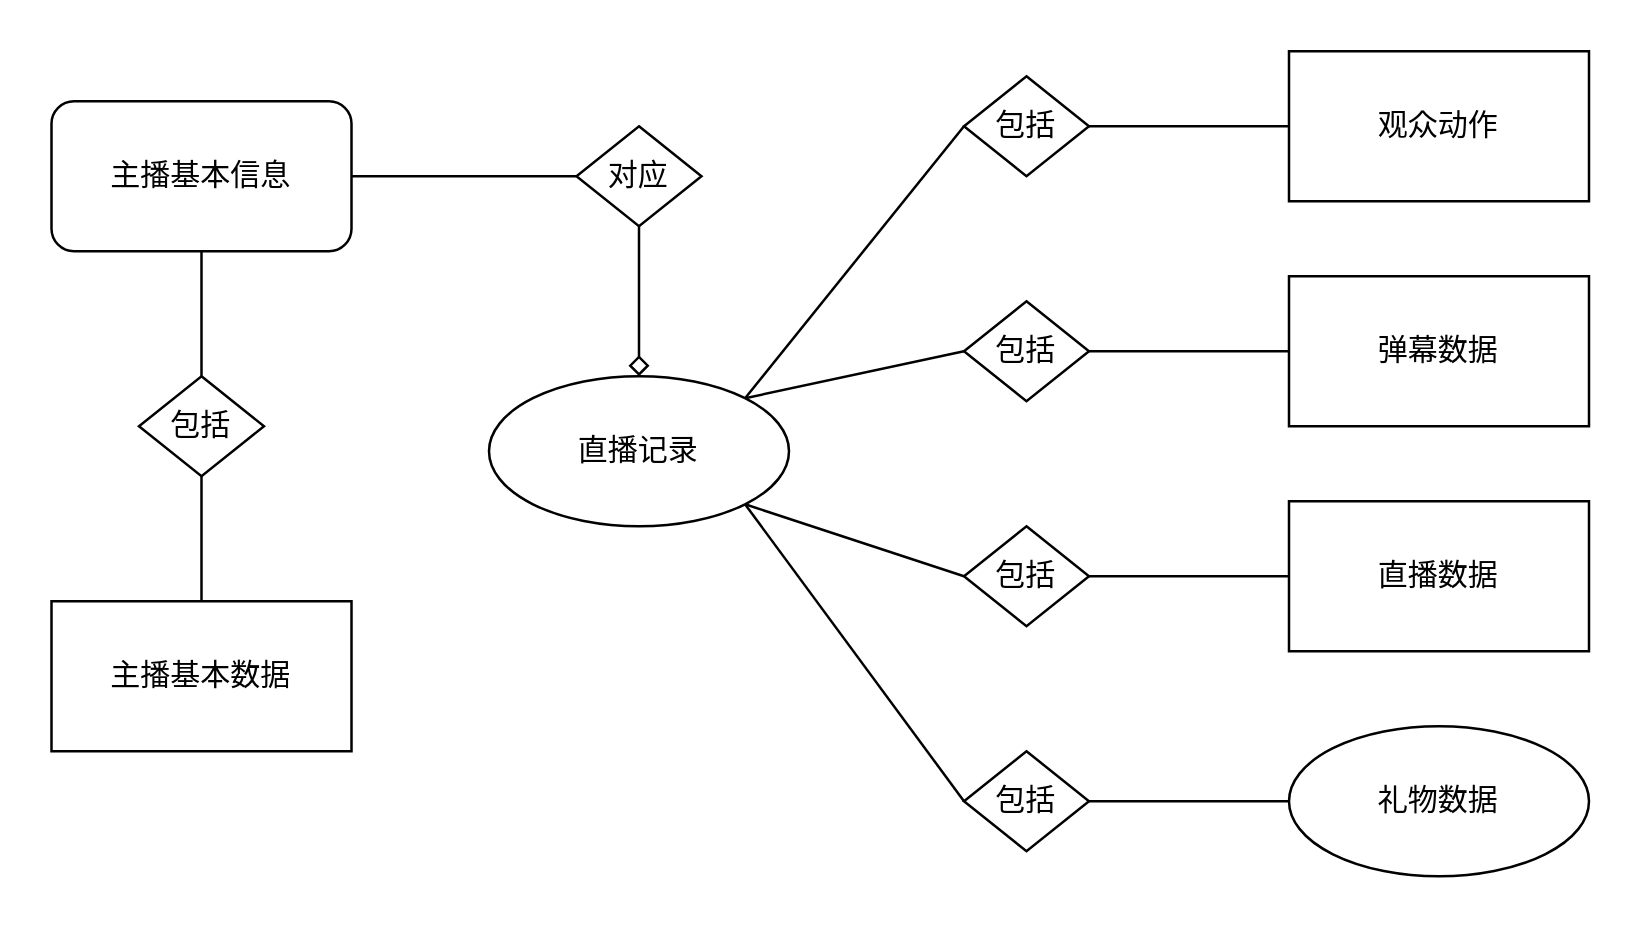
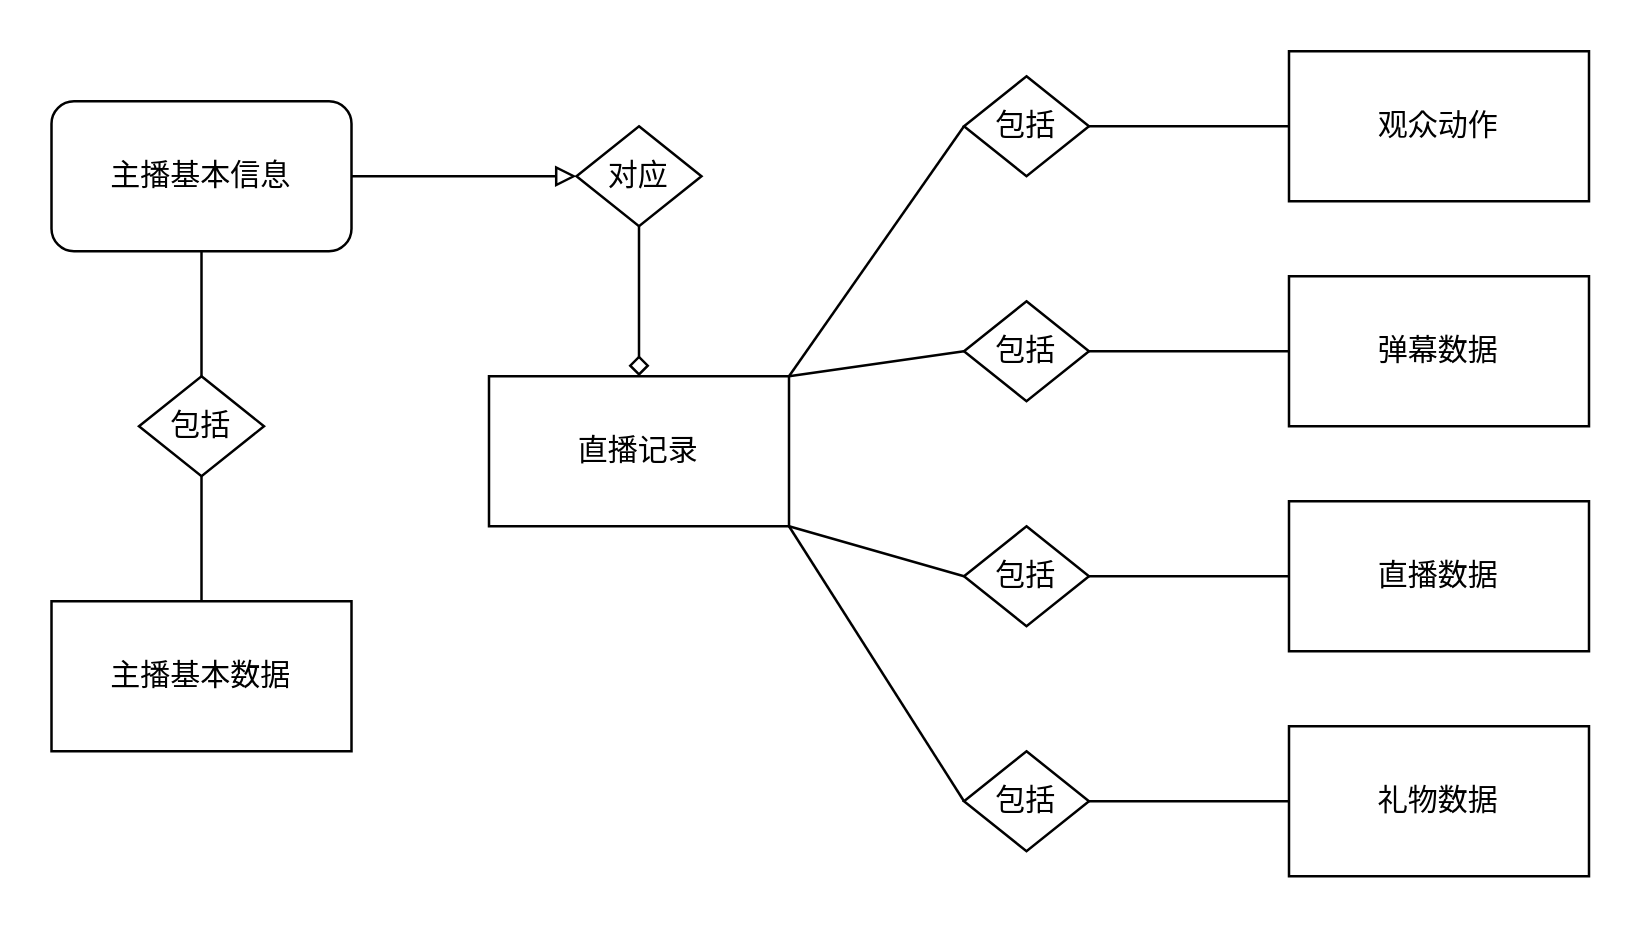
(563, 176) -> (554, 176)
(639, 451) -> (639, 451)
(1439, 801) -> (1439, 801)
